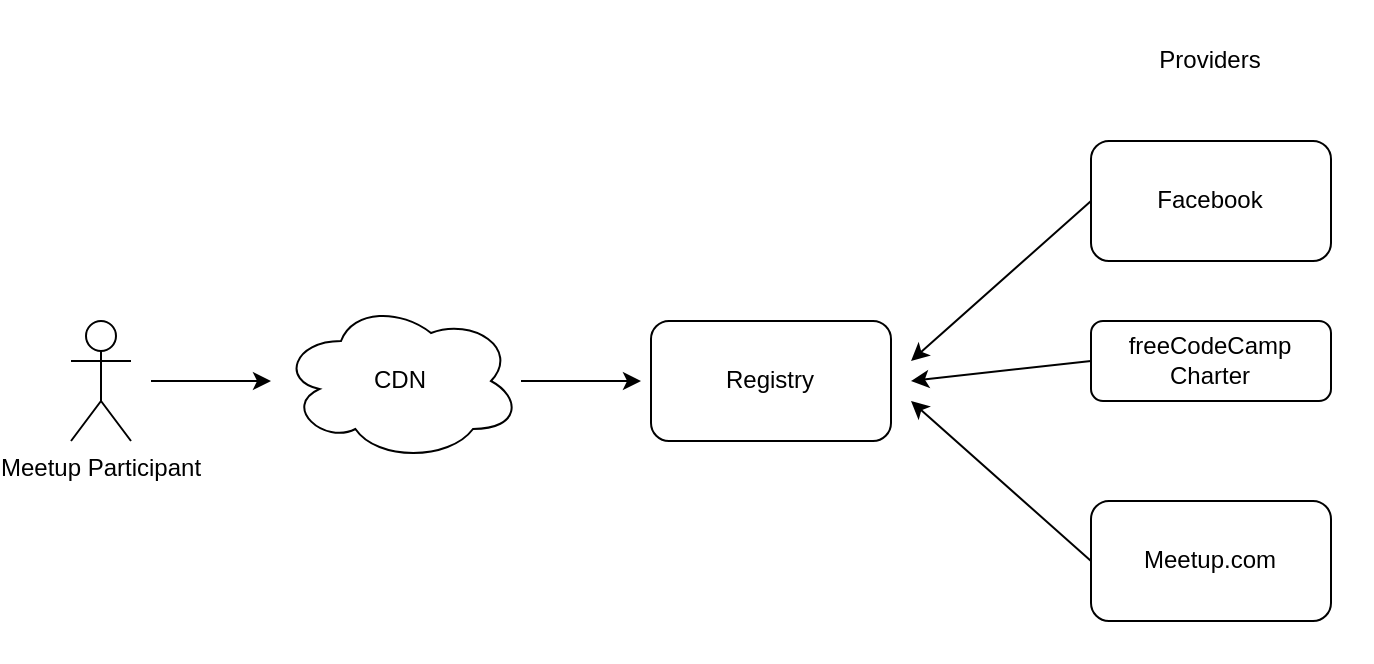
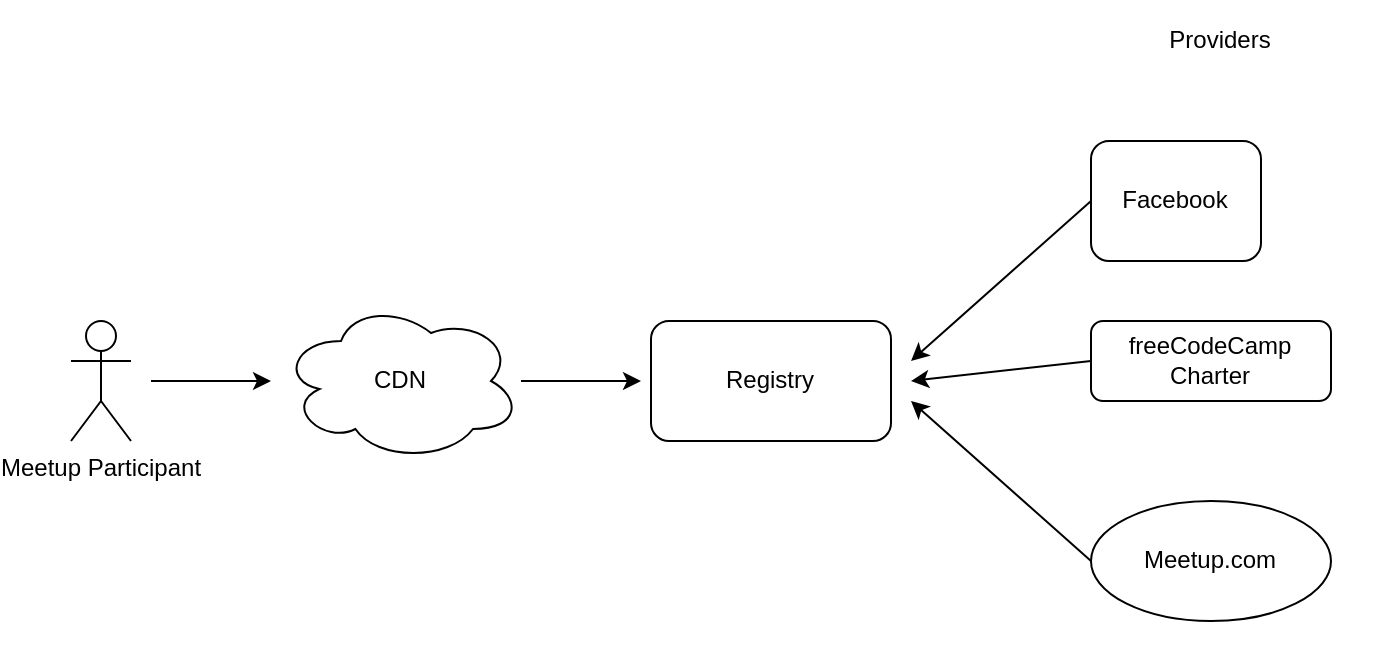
(1211, 61) -> (1221, 41)
(1211, 201) -> (1176, 201)
(1211, 561) -> (1211, 561)
